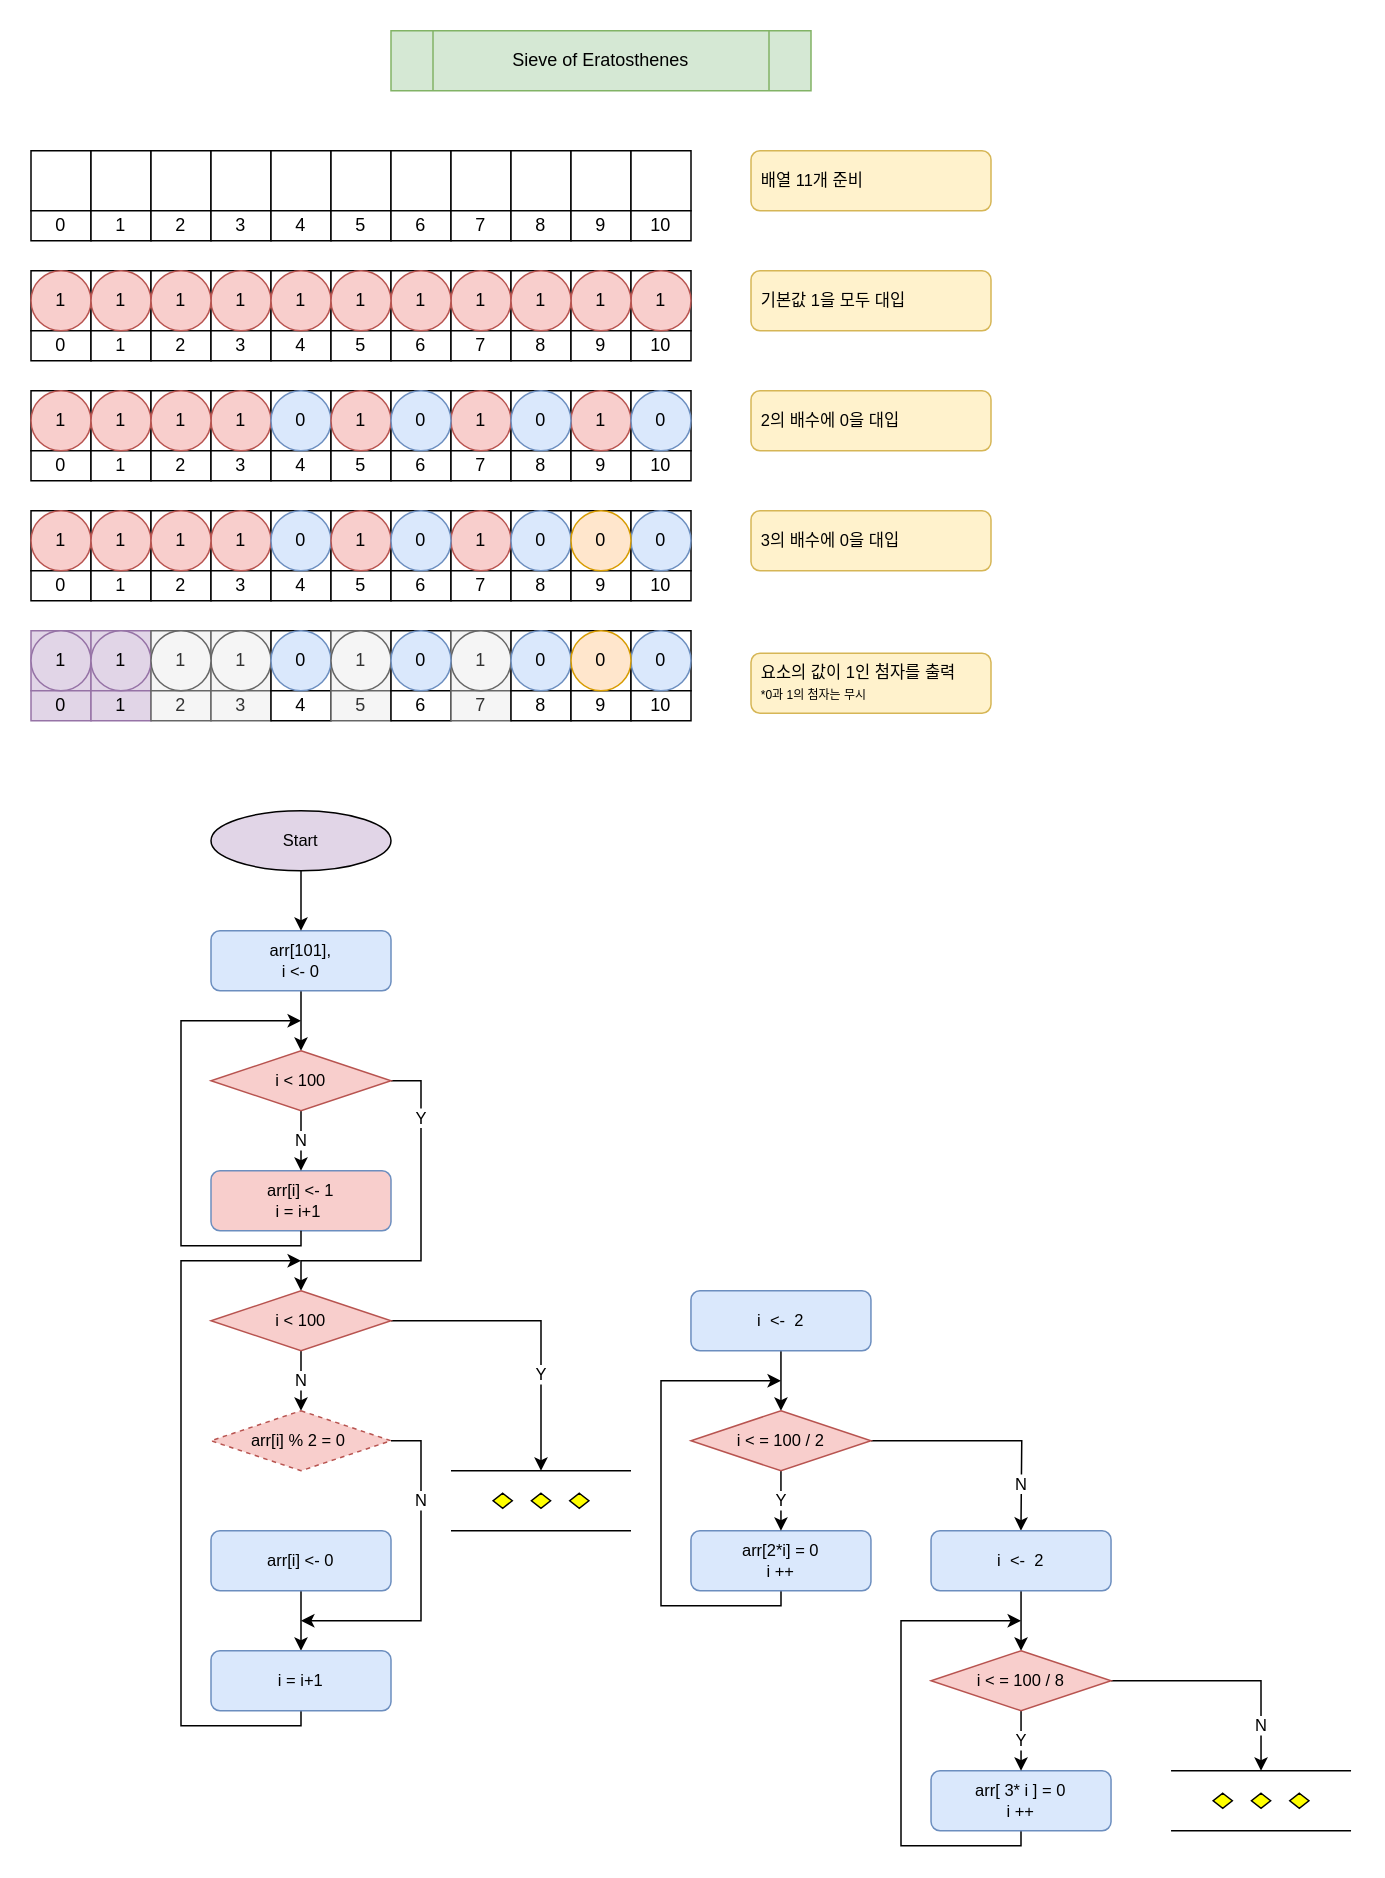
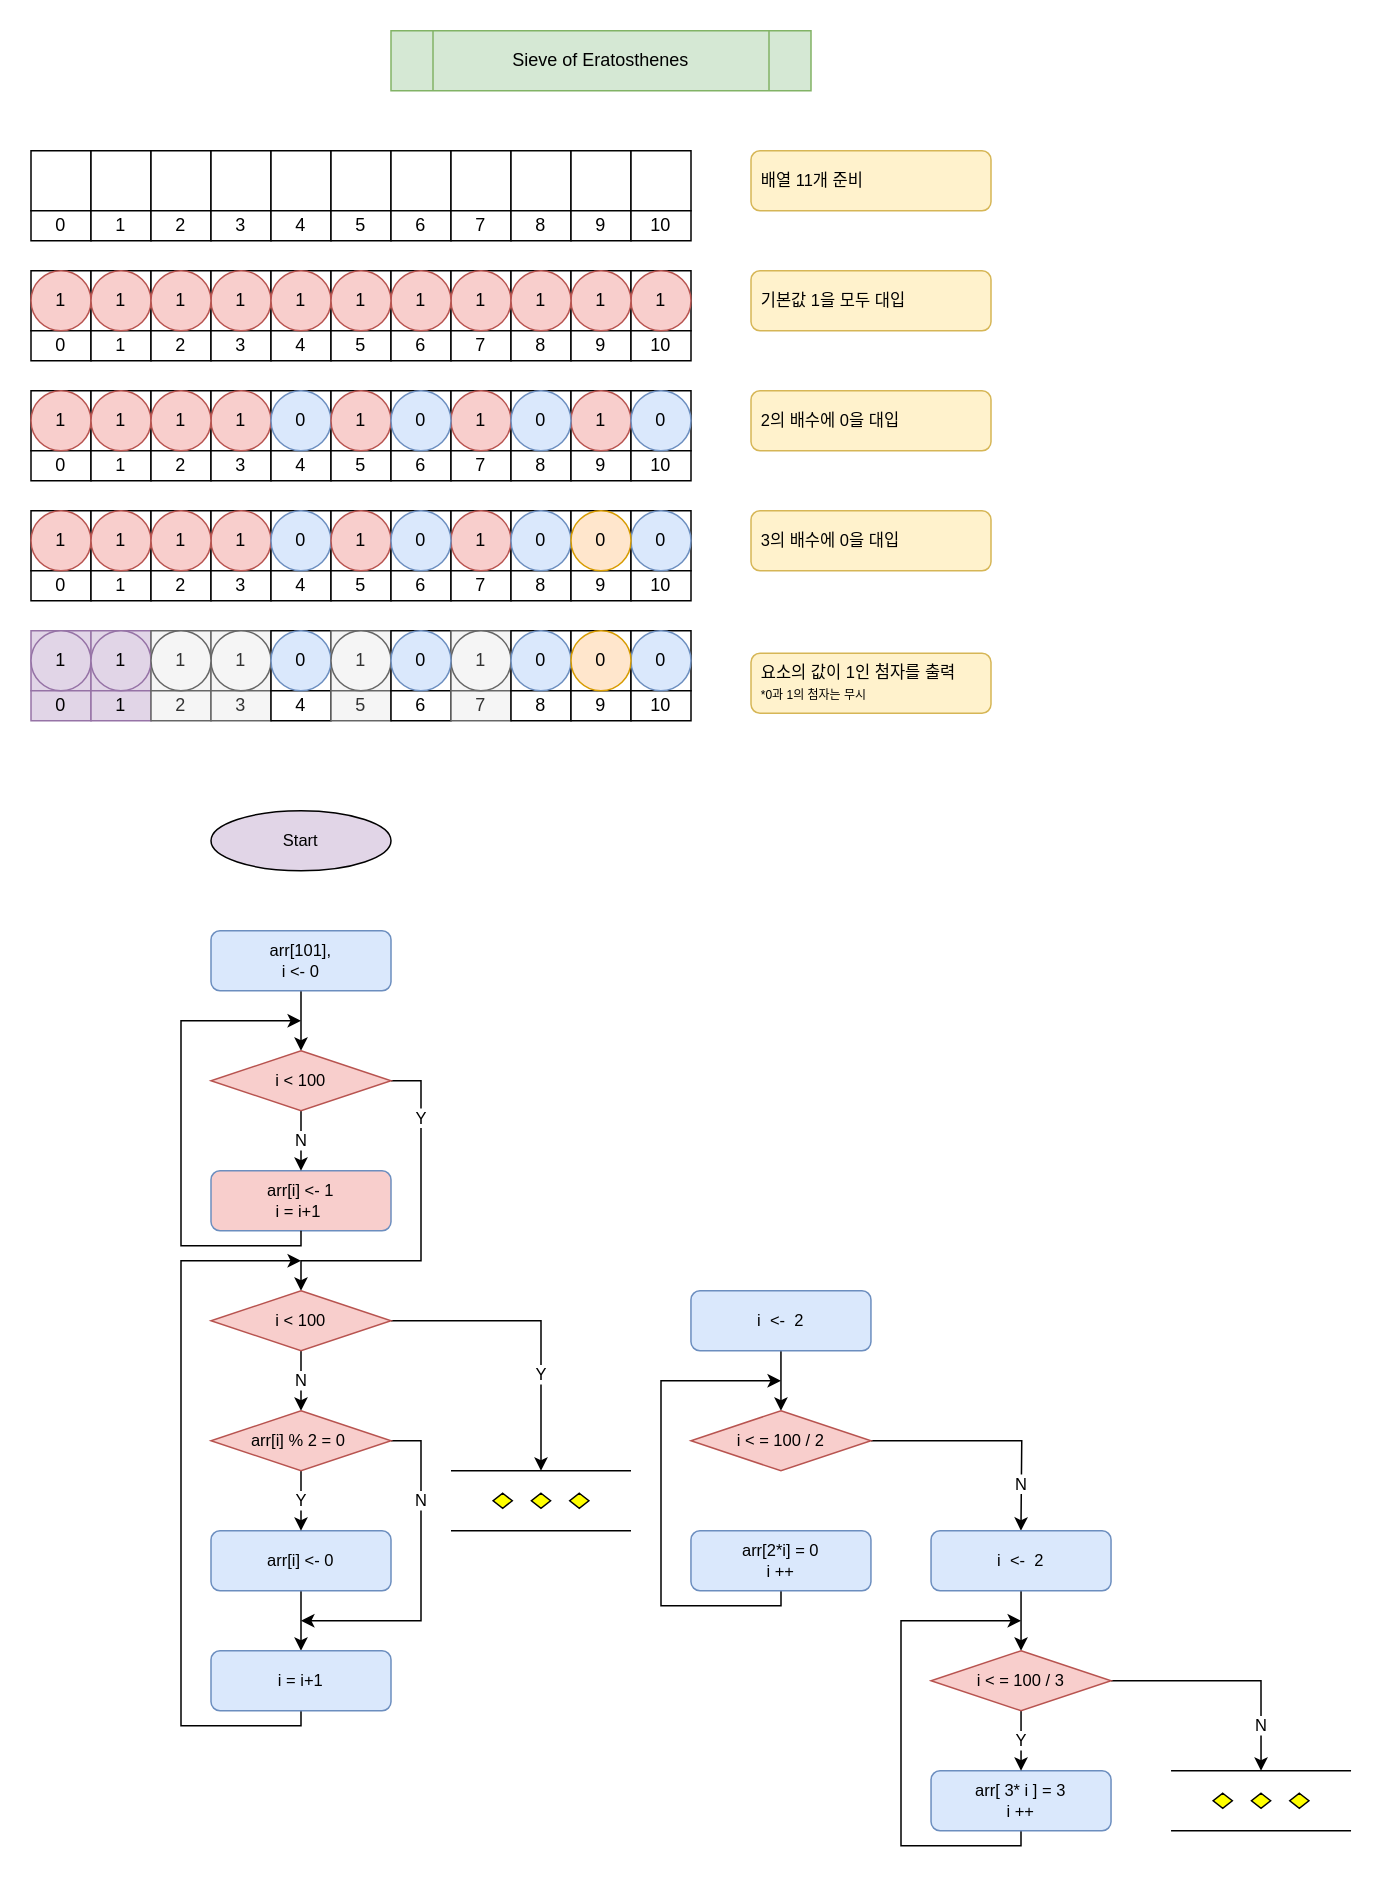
(301, 896) -> none
(301, 1441) -> (301, 1441)
none -> (301, 1496)
(781, 1496) -> none
(1021, 1681) -> (1021, 1681)
(1021, 1801) -> (1021, 1801)
